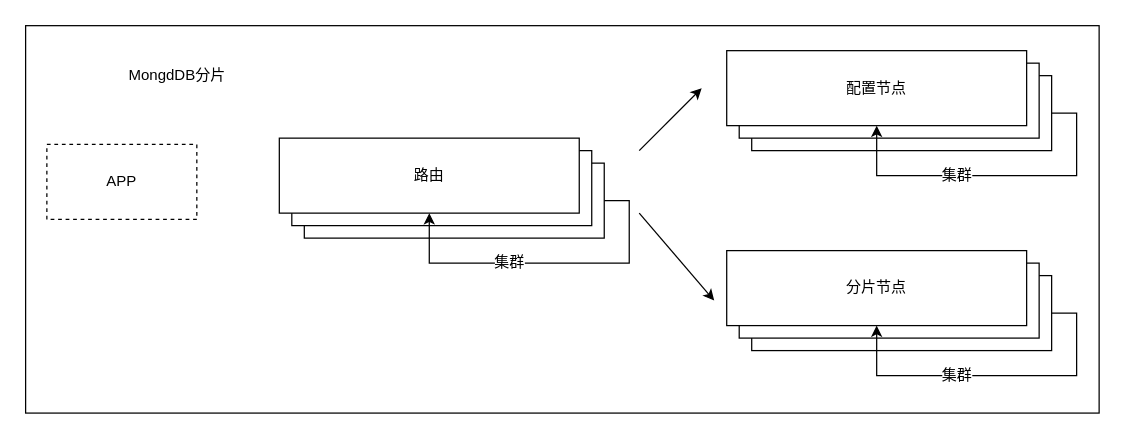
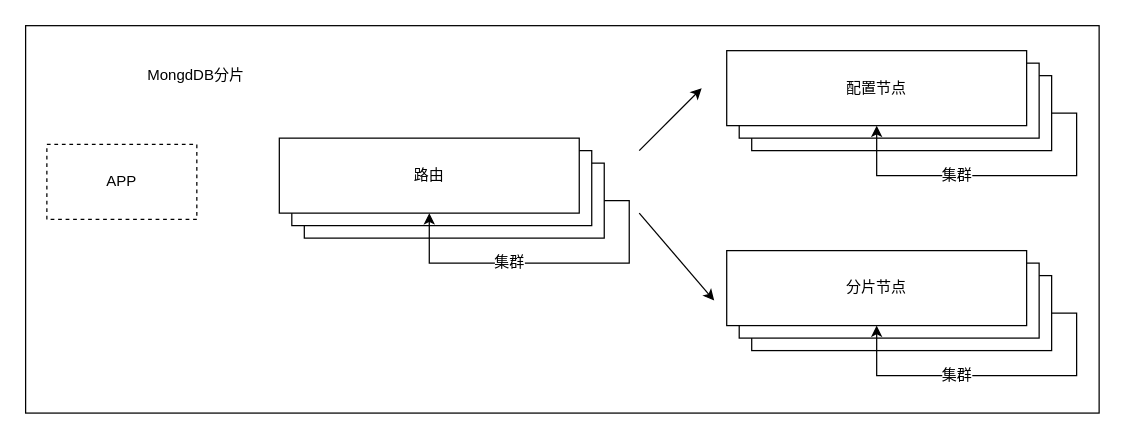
(178, 76) -> (196, 76)
